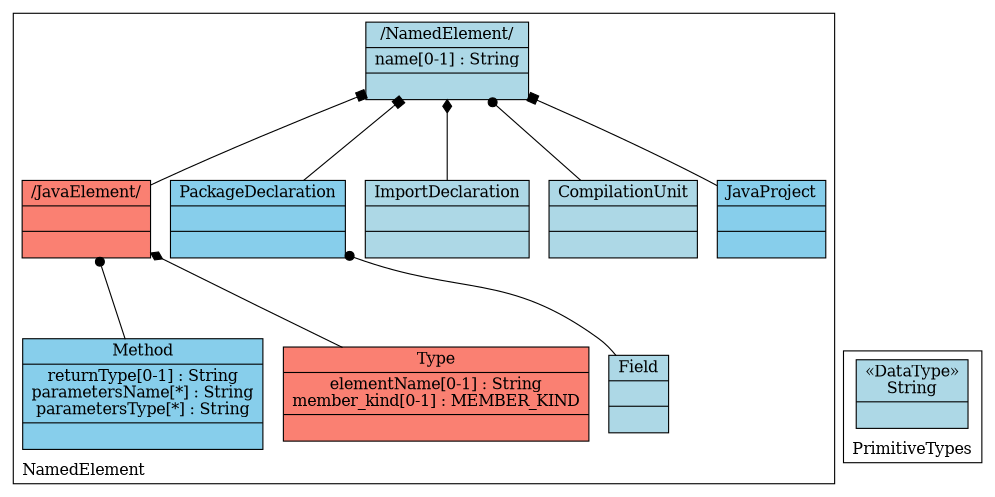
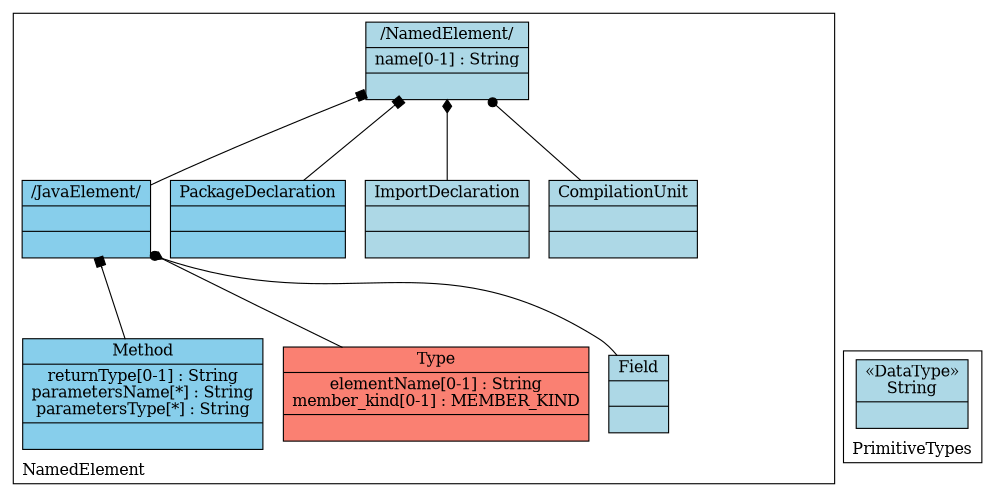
(86, 219) -> (86, 219)
(772, 219) -> none
(492, 290) -> (395, 283)
(113, 303) -> (113, 303)
